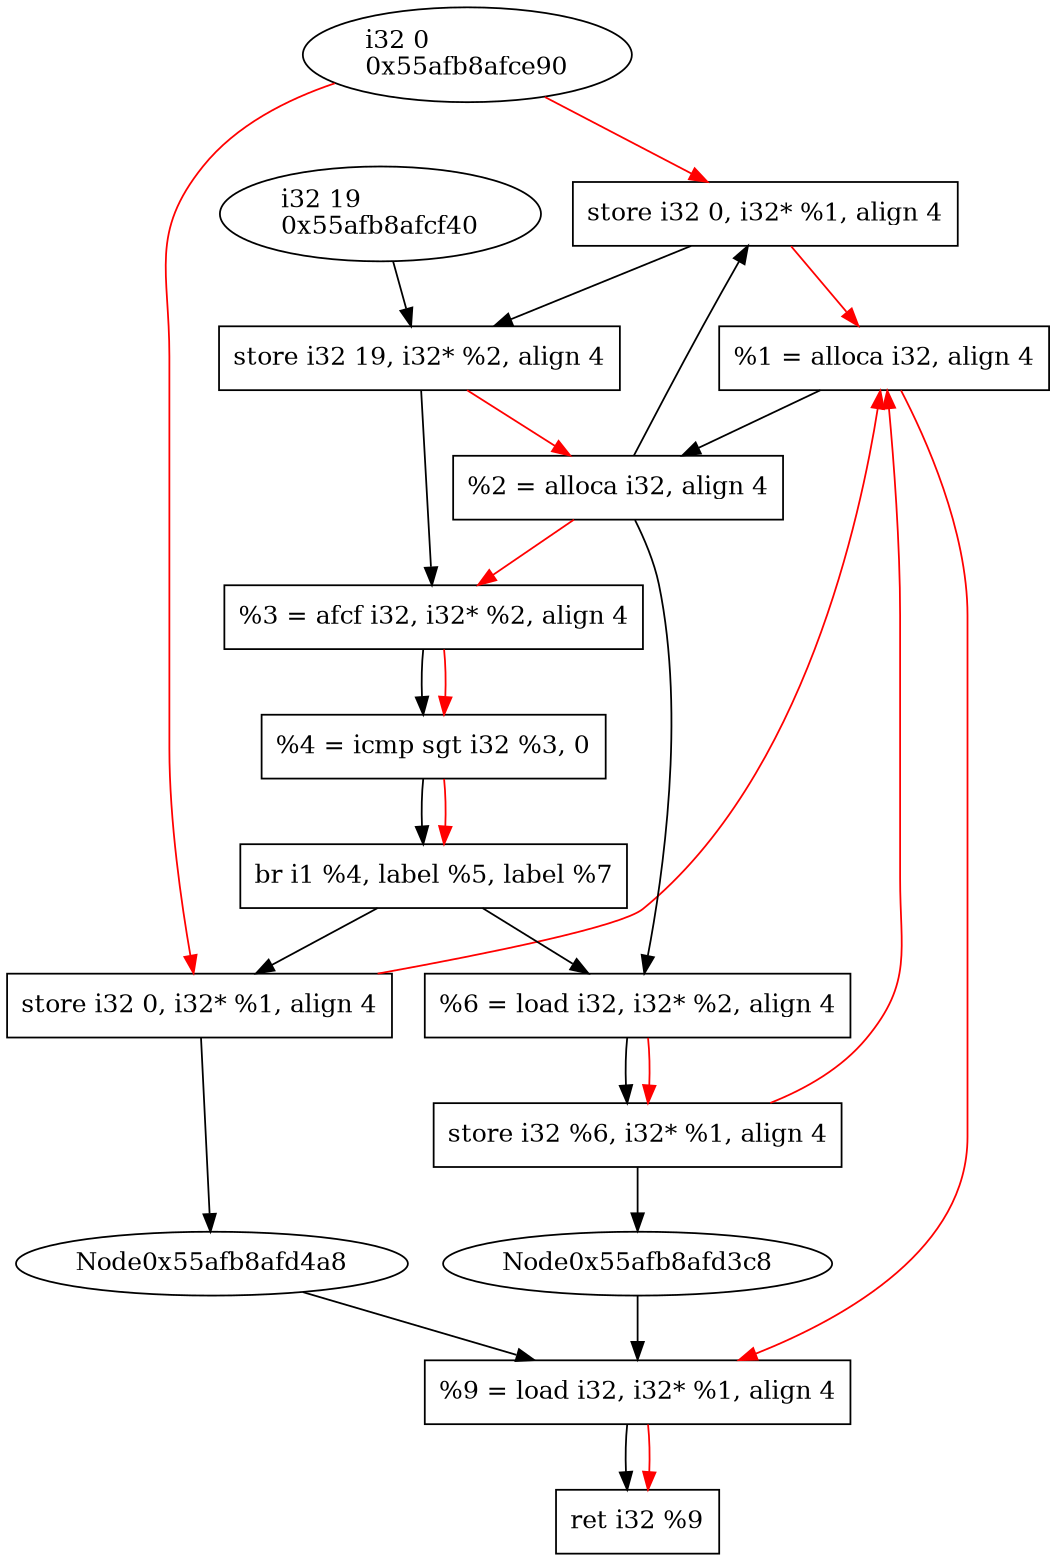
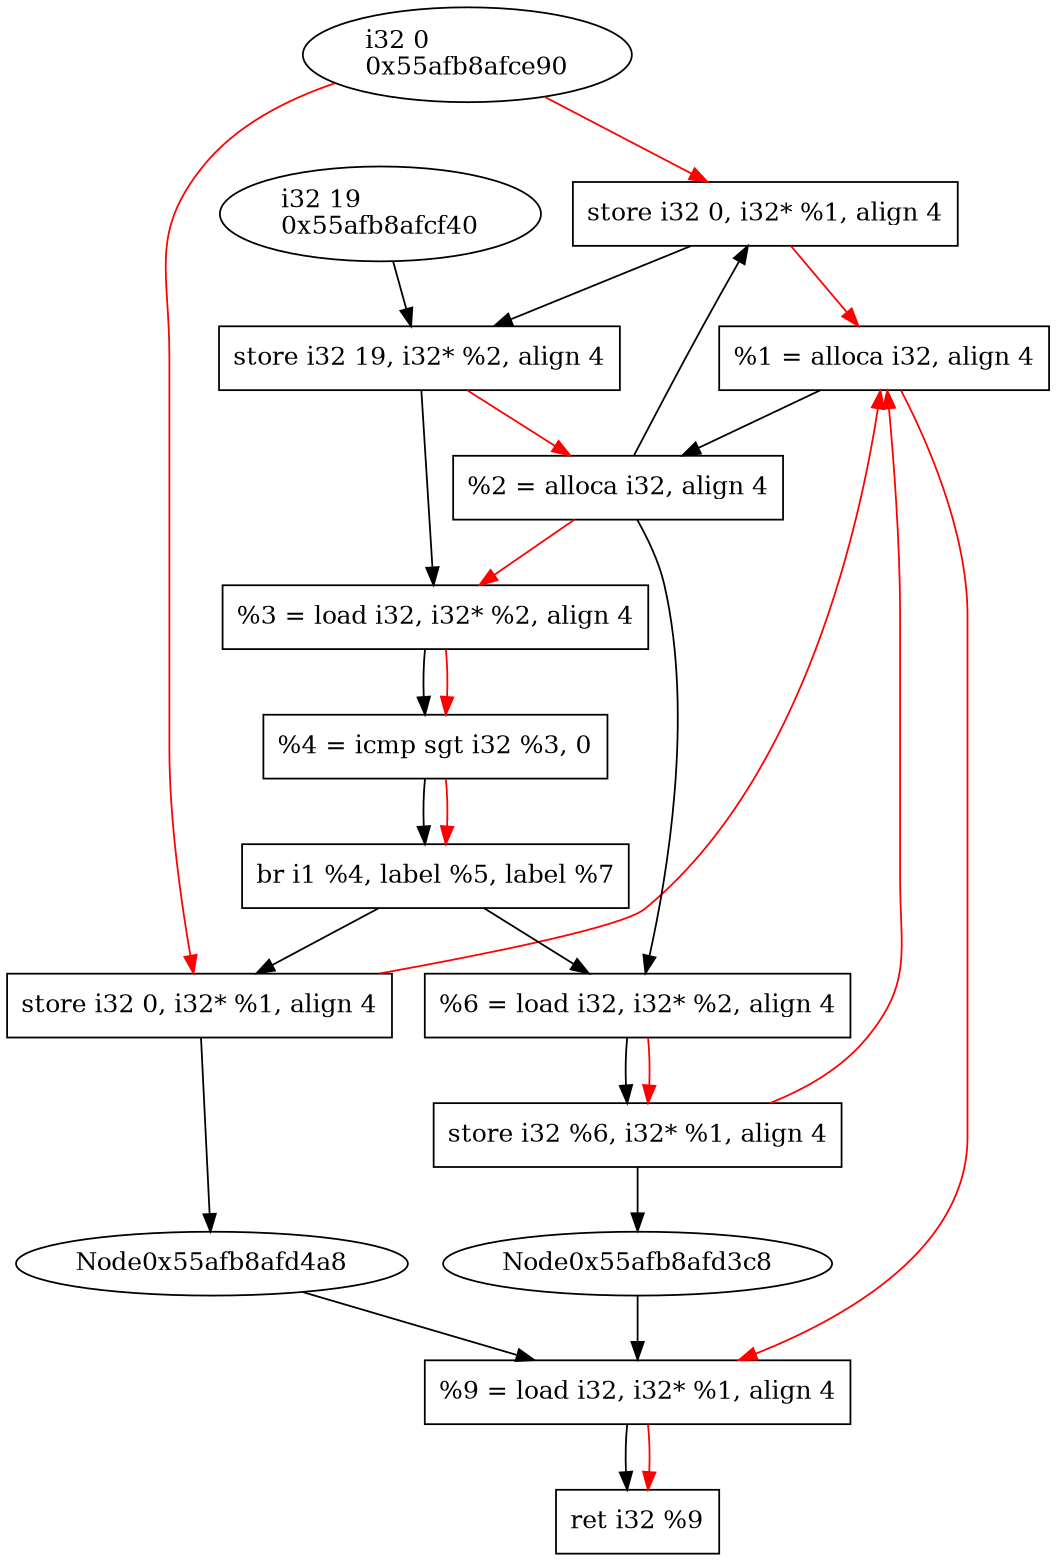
(434, 617) -> (435, 617)
